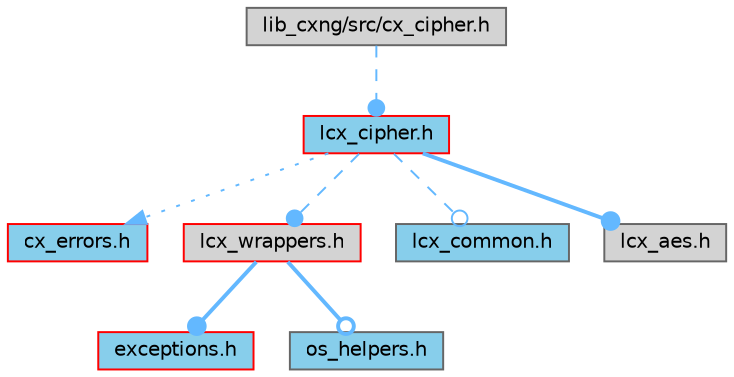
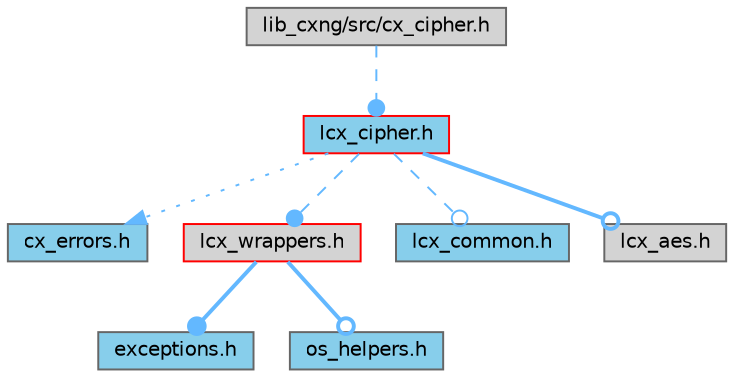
(513, 186) -> (513, 186)
(78, 243) -> (78, 243)
(176, 351) -> (176, 351)
